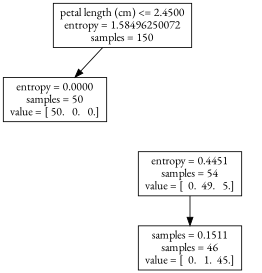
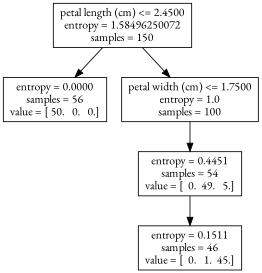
(55, 100) -> (55, 100)
none -> (190, 100)
(190, 248) -> (190, 248)
